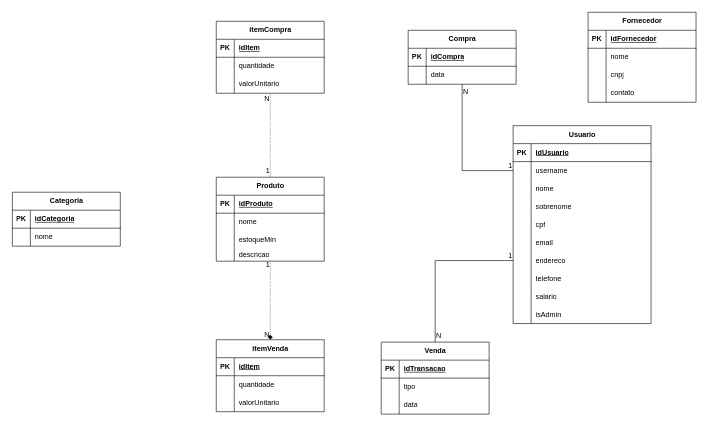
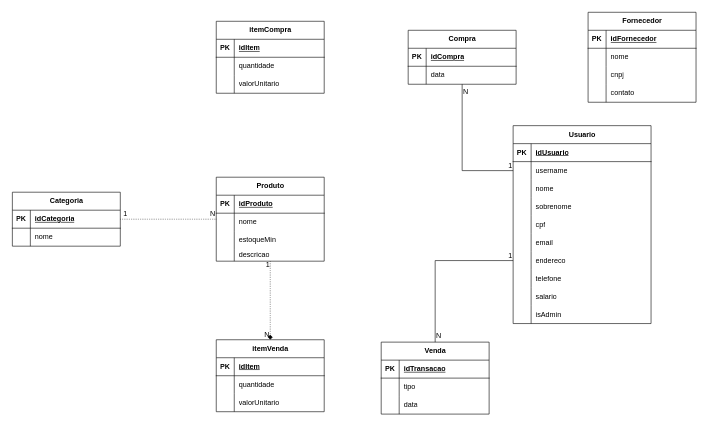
(270, 99) -> none
none -> (168, 219)
